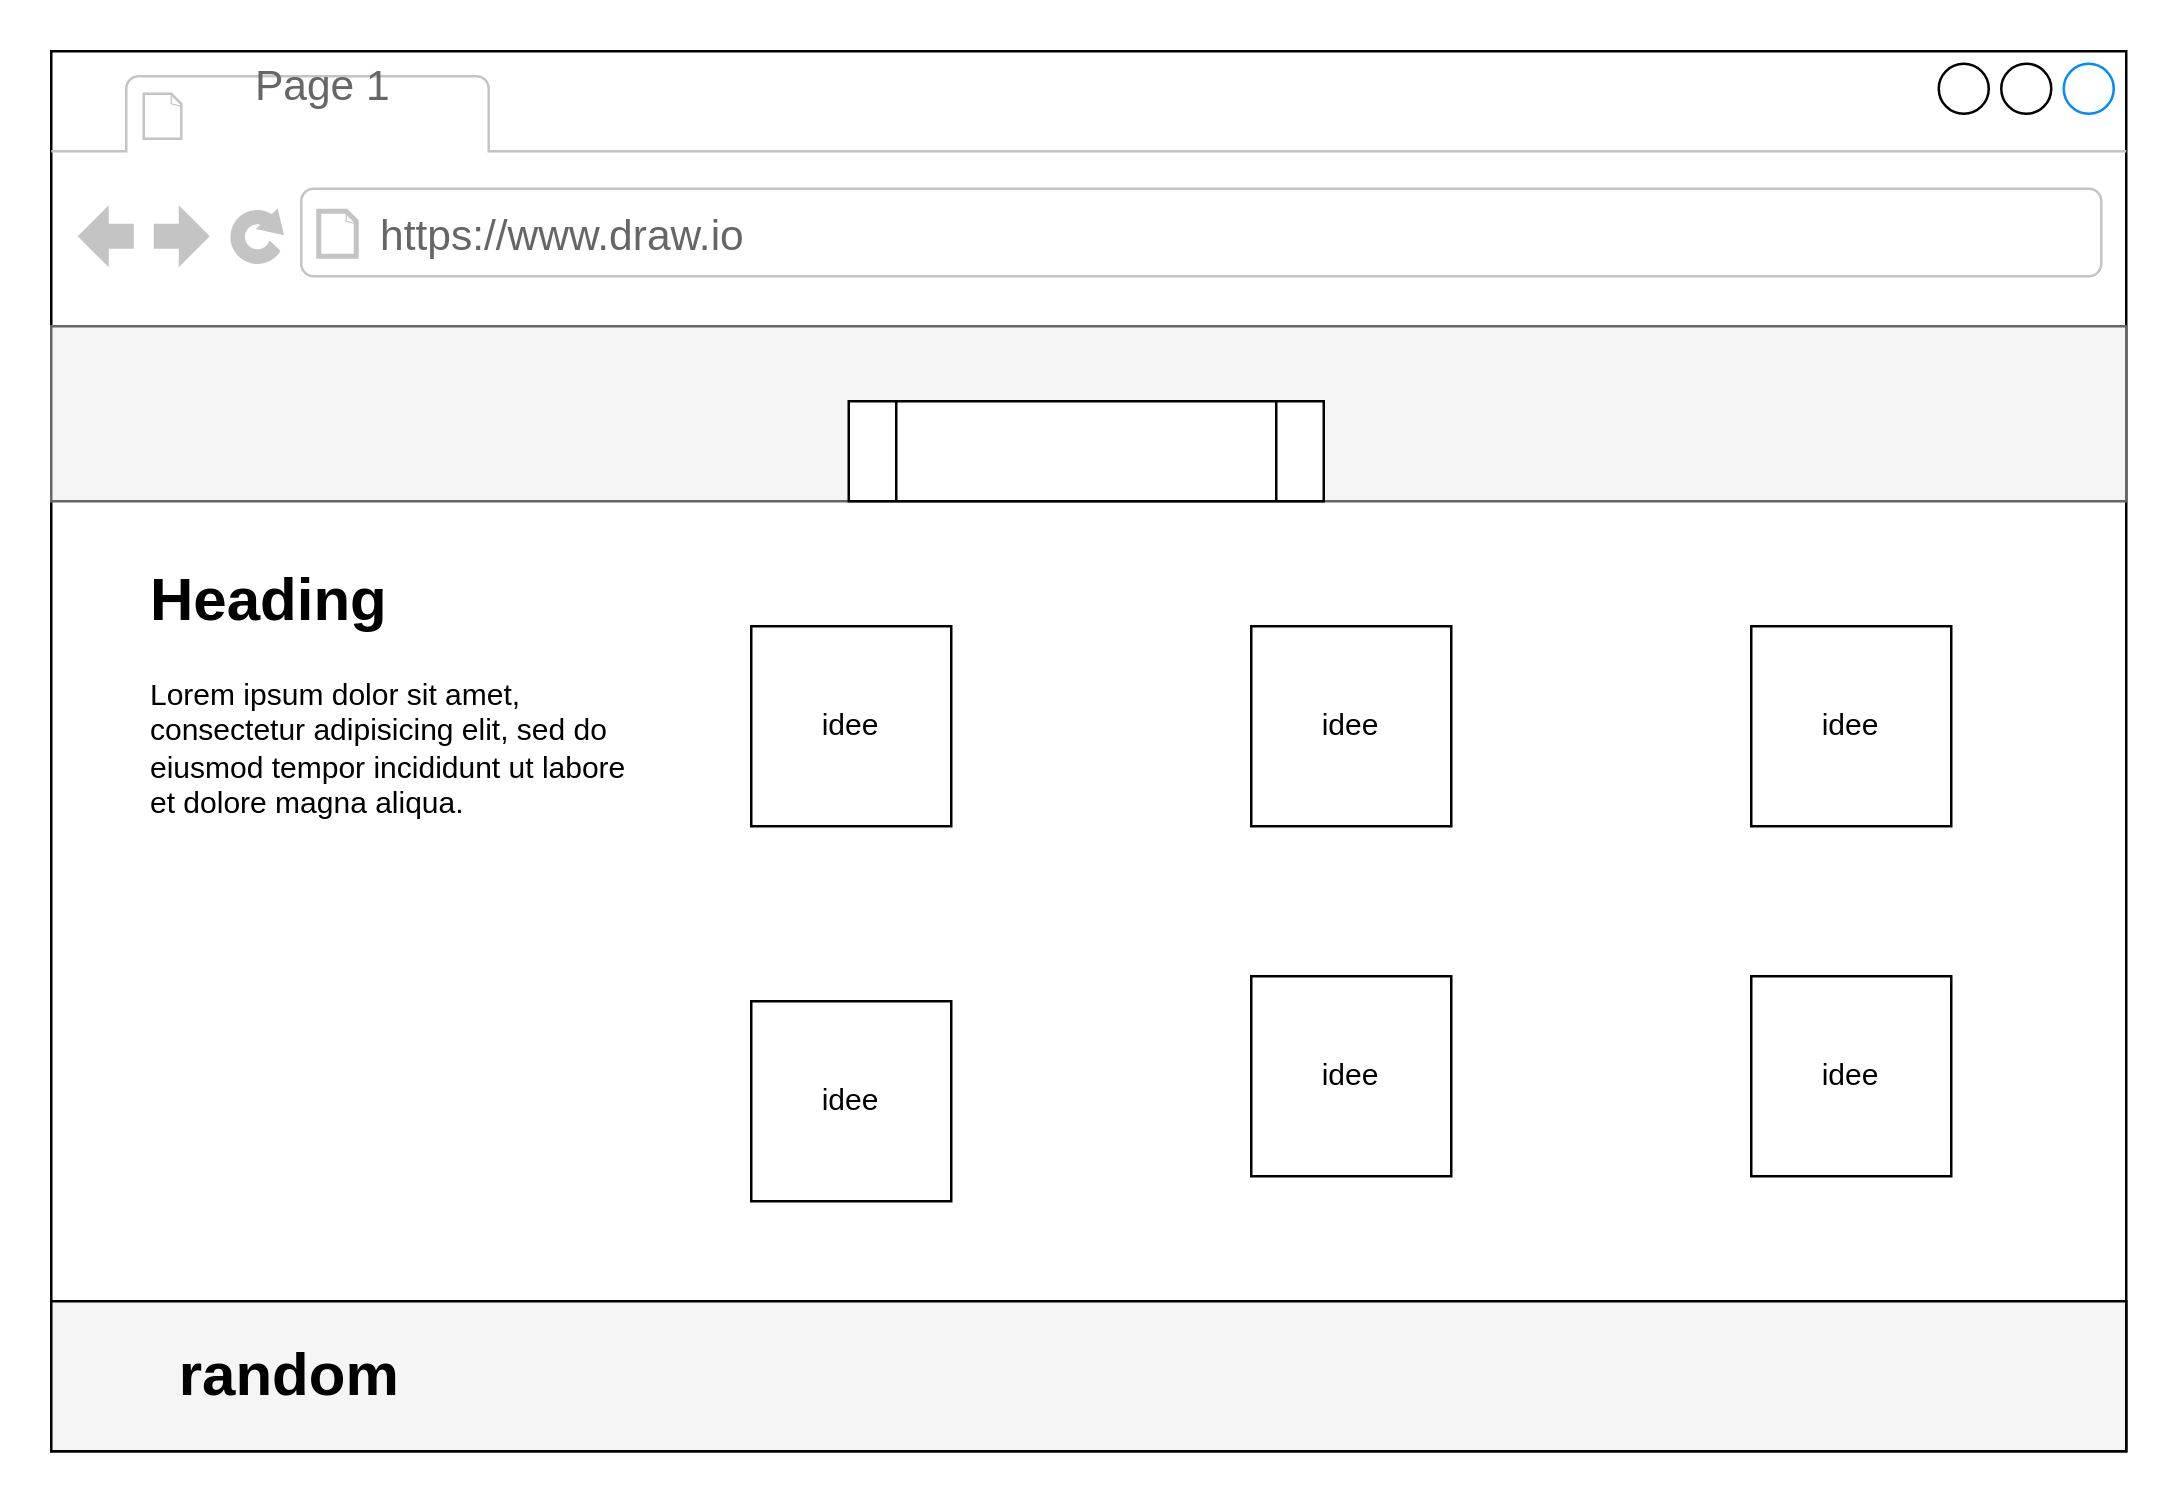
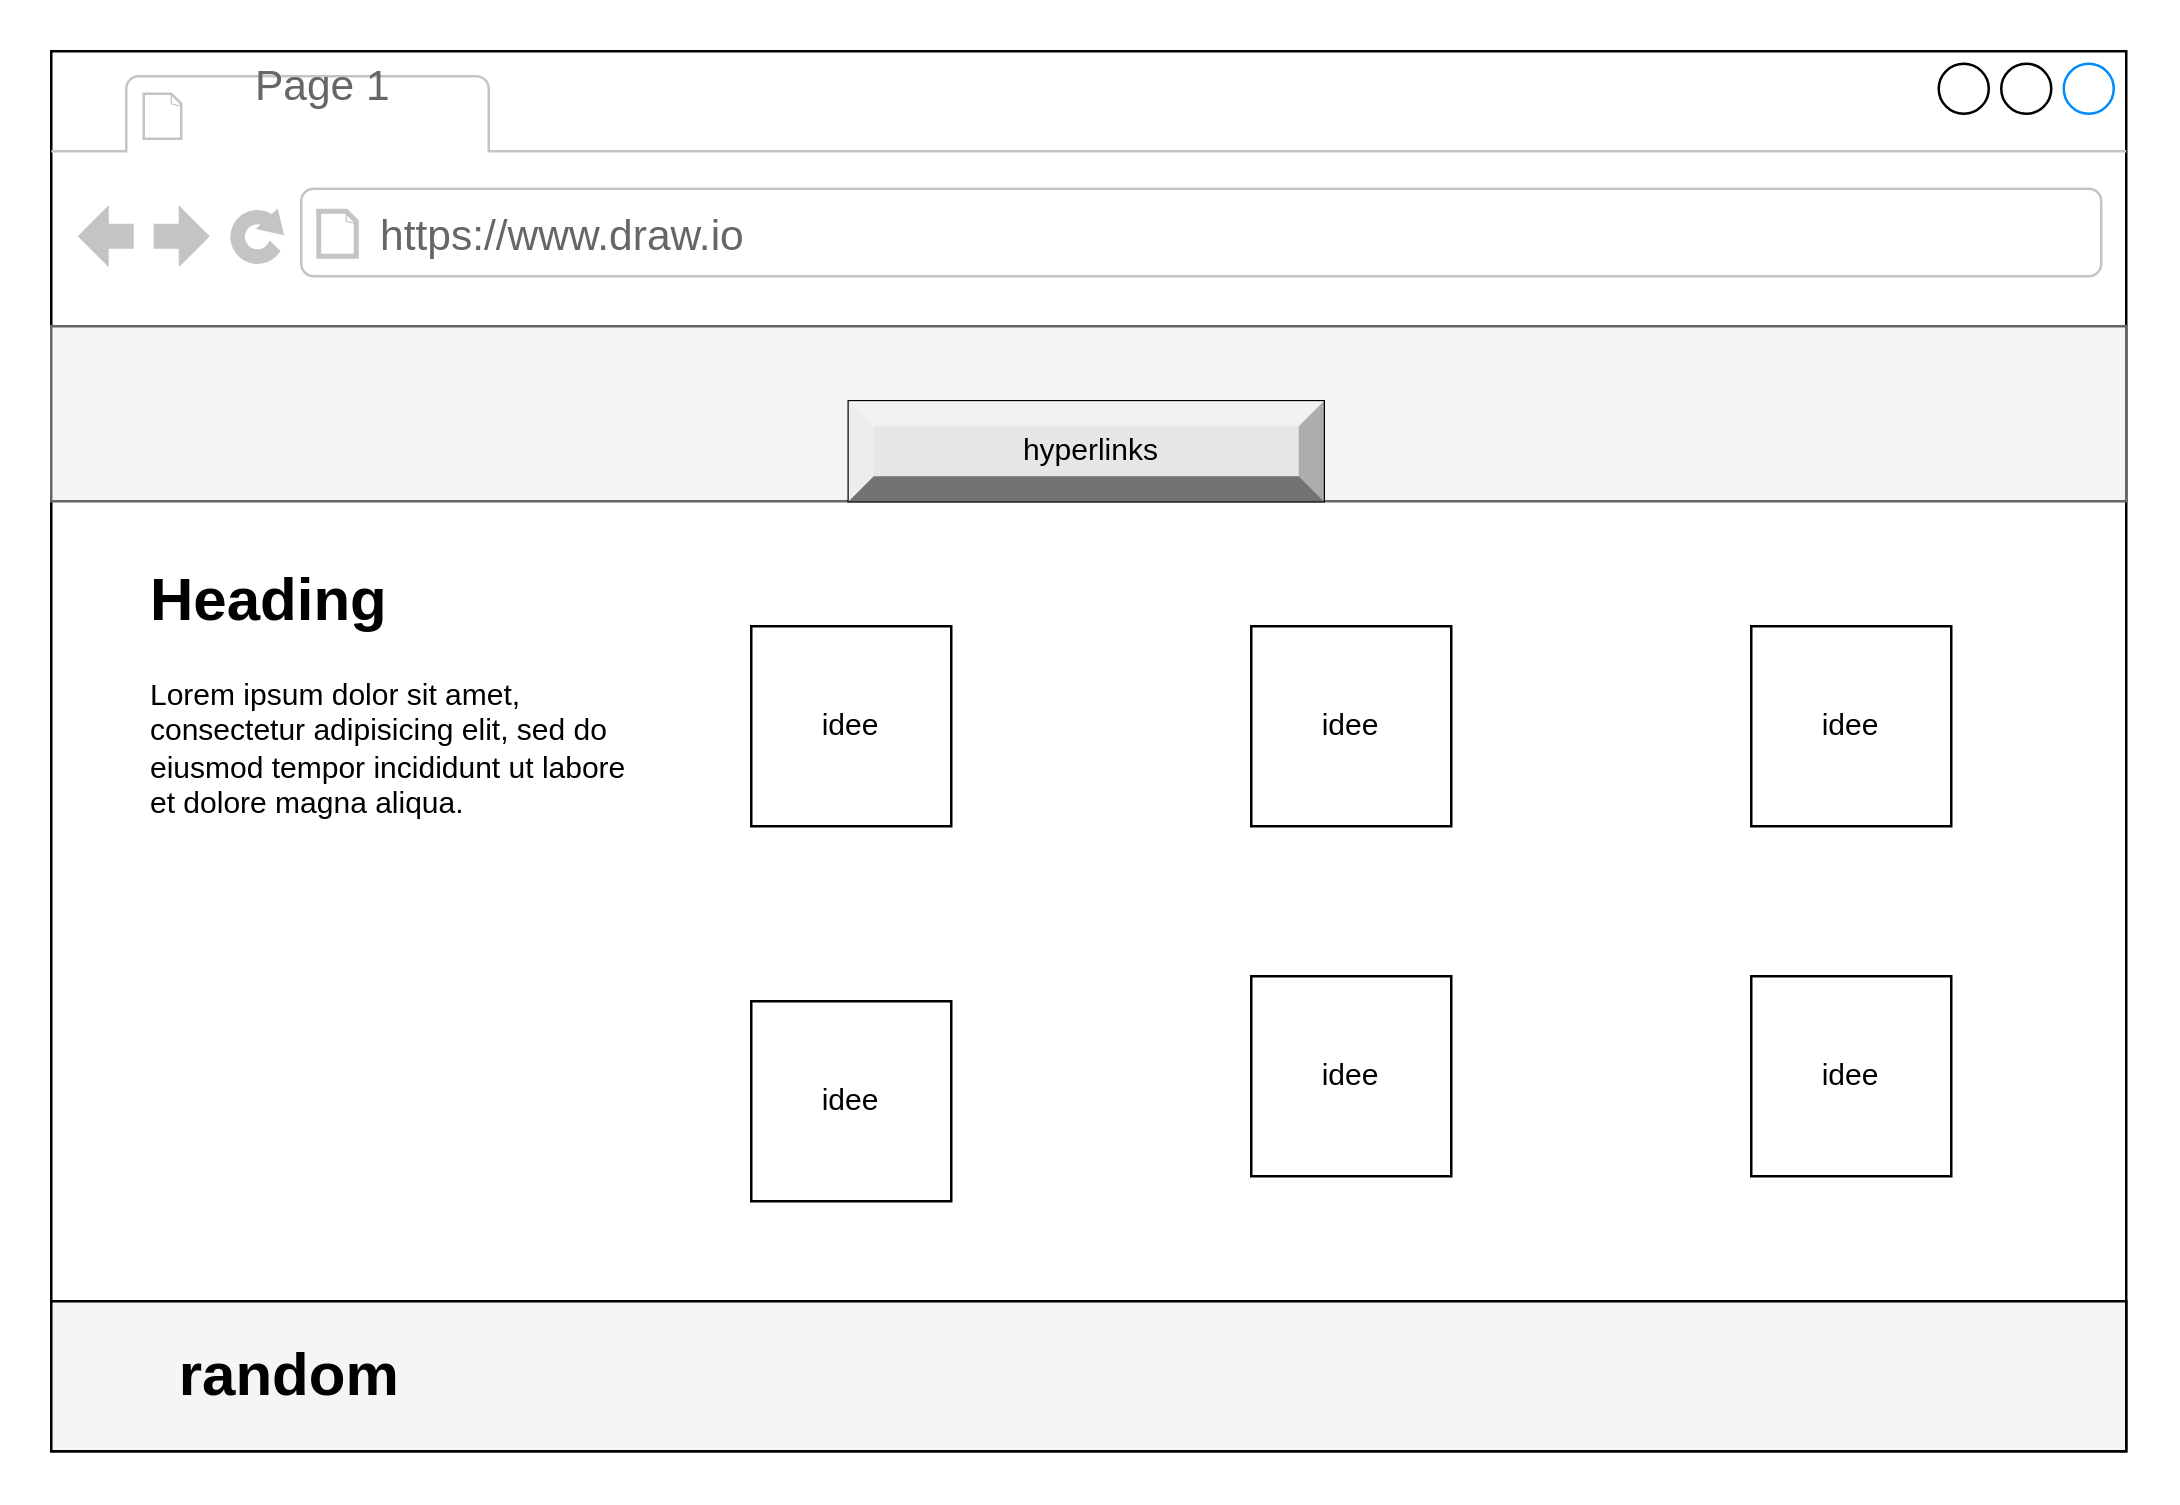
none -> (1086, 451)
